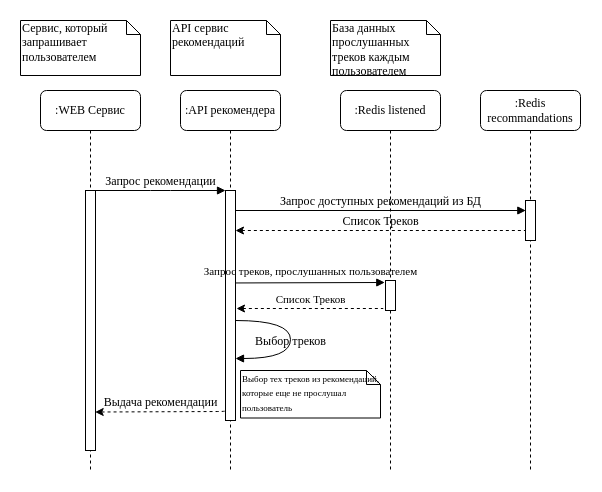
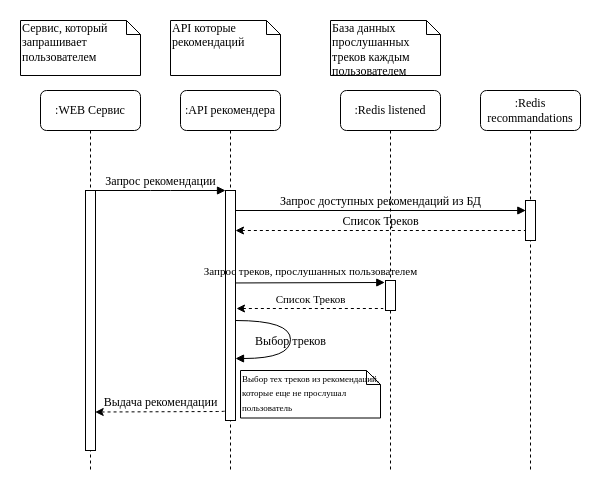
(227, 36) -> (227, 36)
